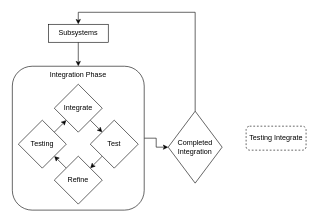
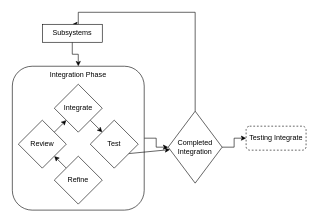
(78, 33) -> (72, 33)
none -> (236, 138)
(42, 144) -> (42, 144)
(94, 164) -> (147, 152)
